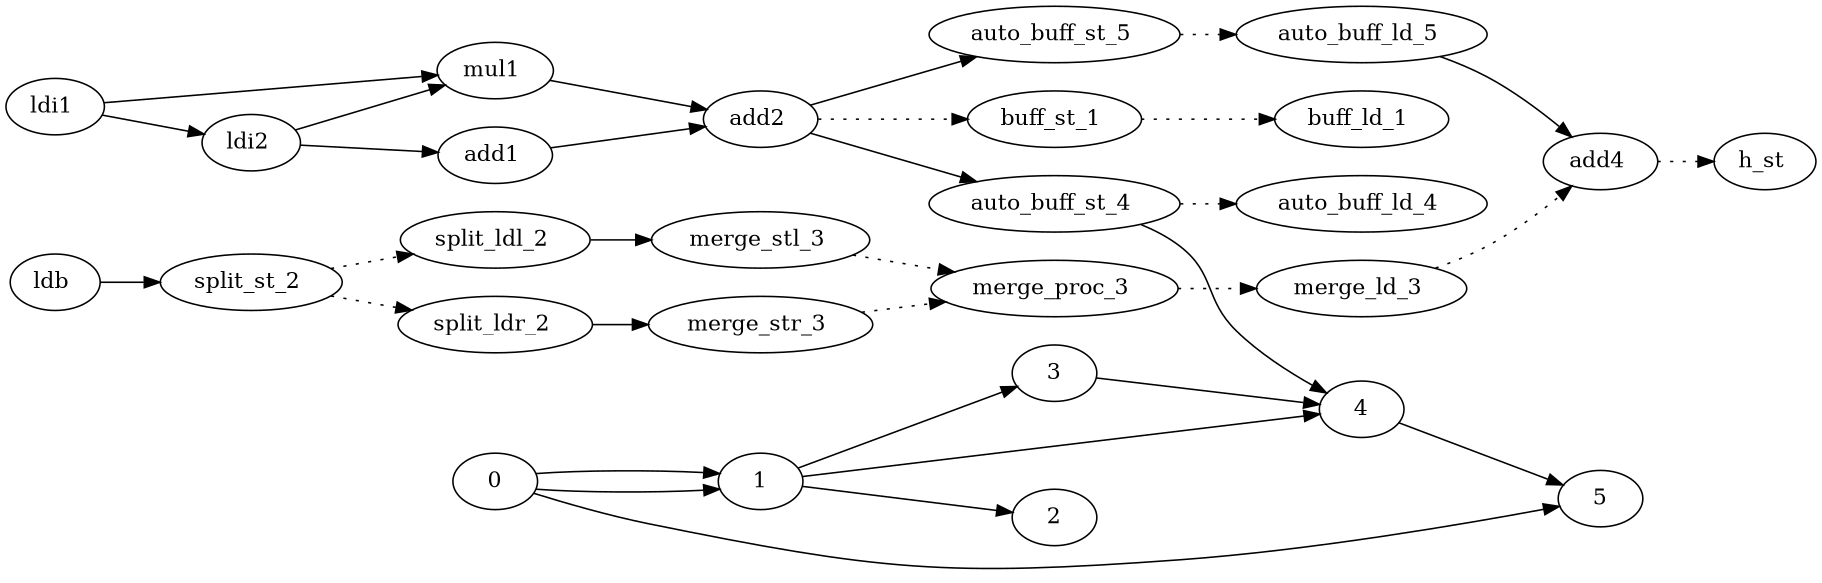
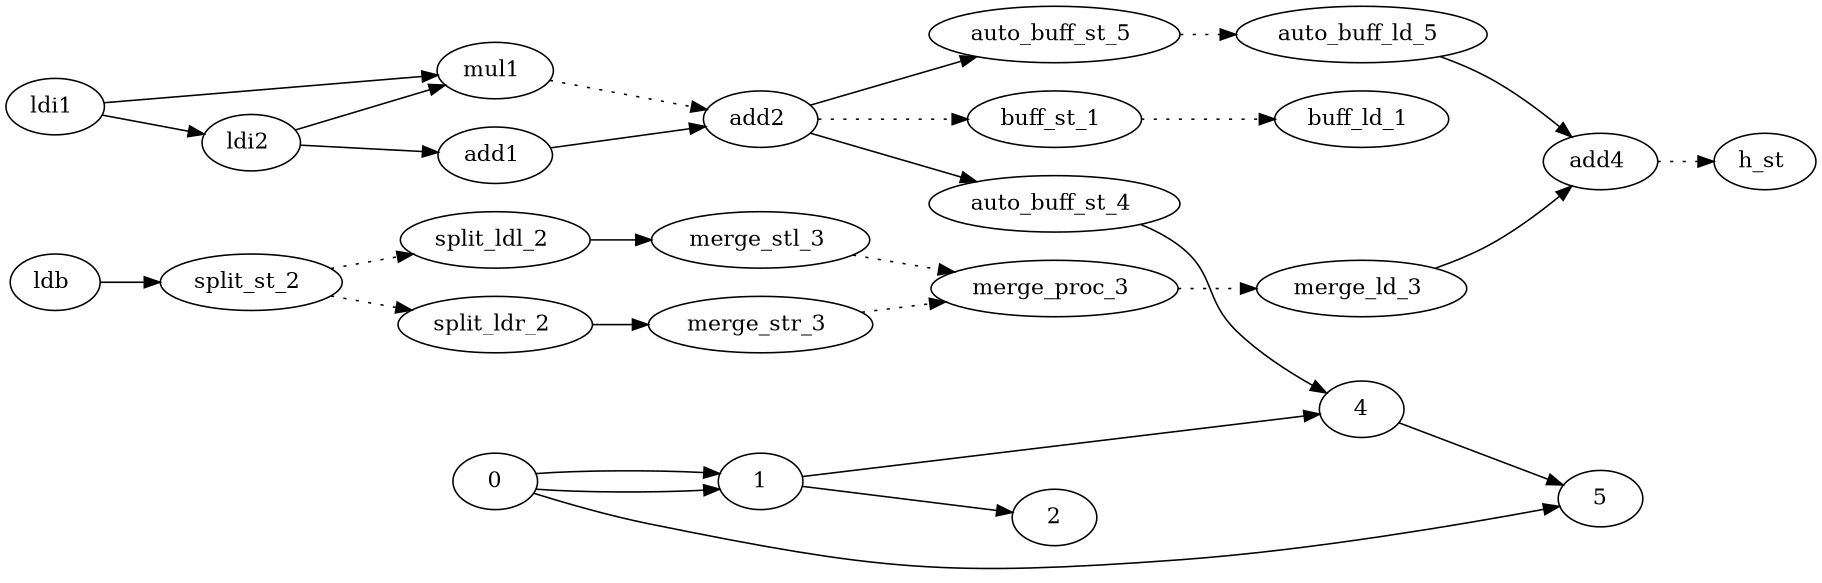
(621, 94) -> (621, 94)
(1362, 204) -> none
(1501, 238) -> (1501, 238)
(1055, 373) -> none
